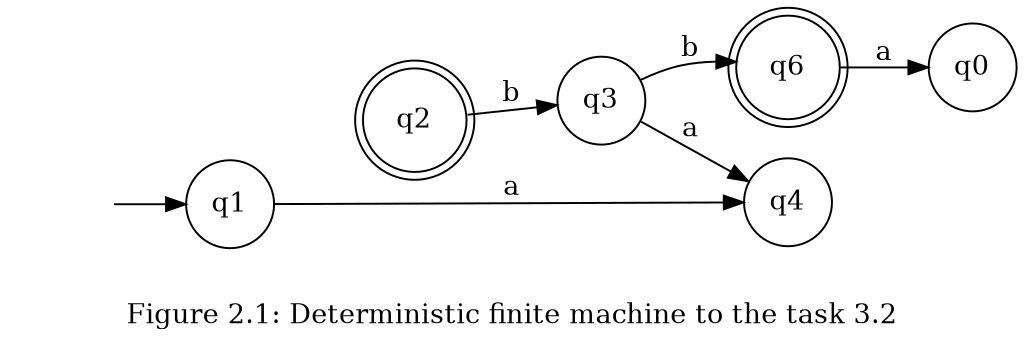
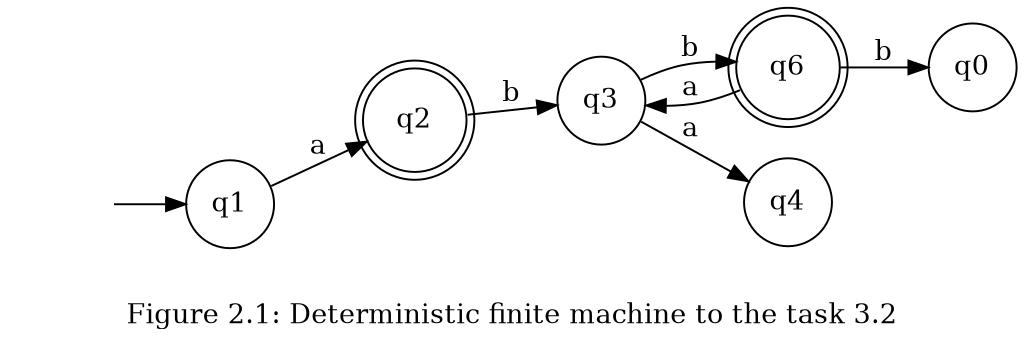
(884, 53) -> (884, 53)
none -> (704, 102)
(499, 203) -> (310, 168)
